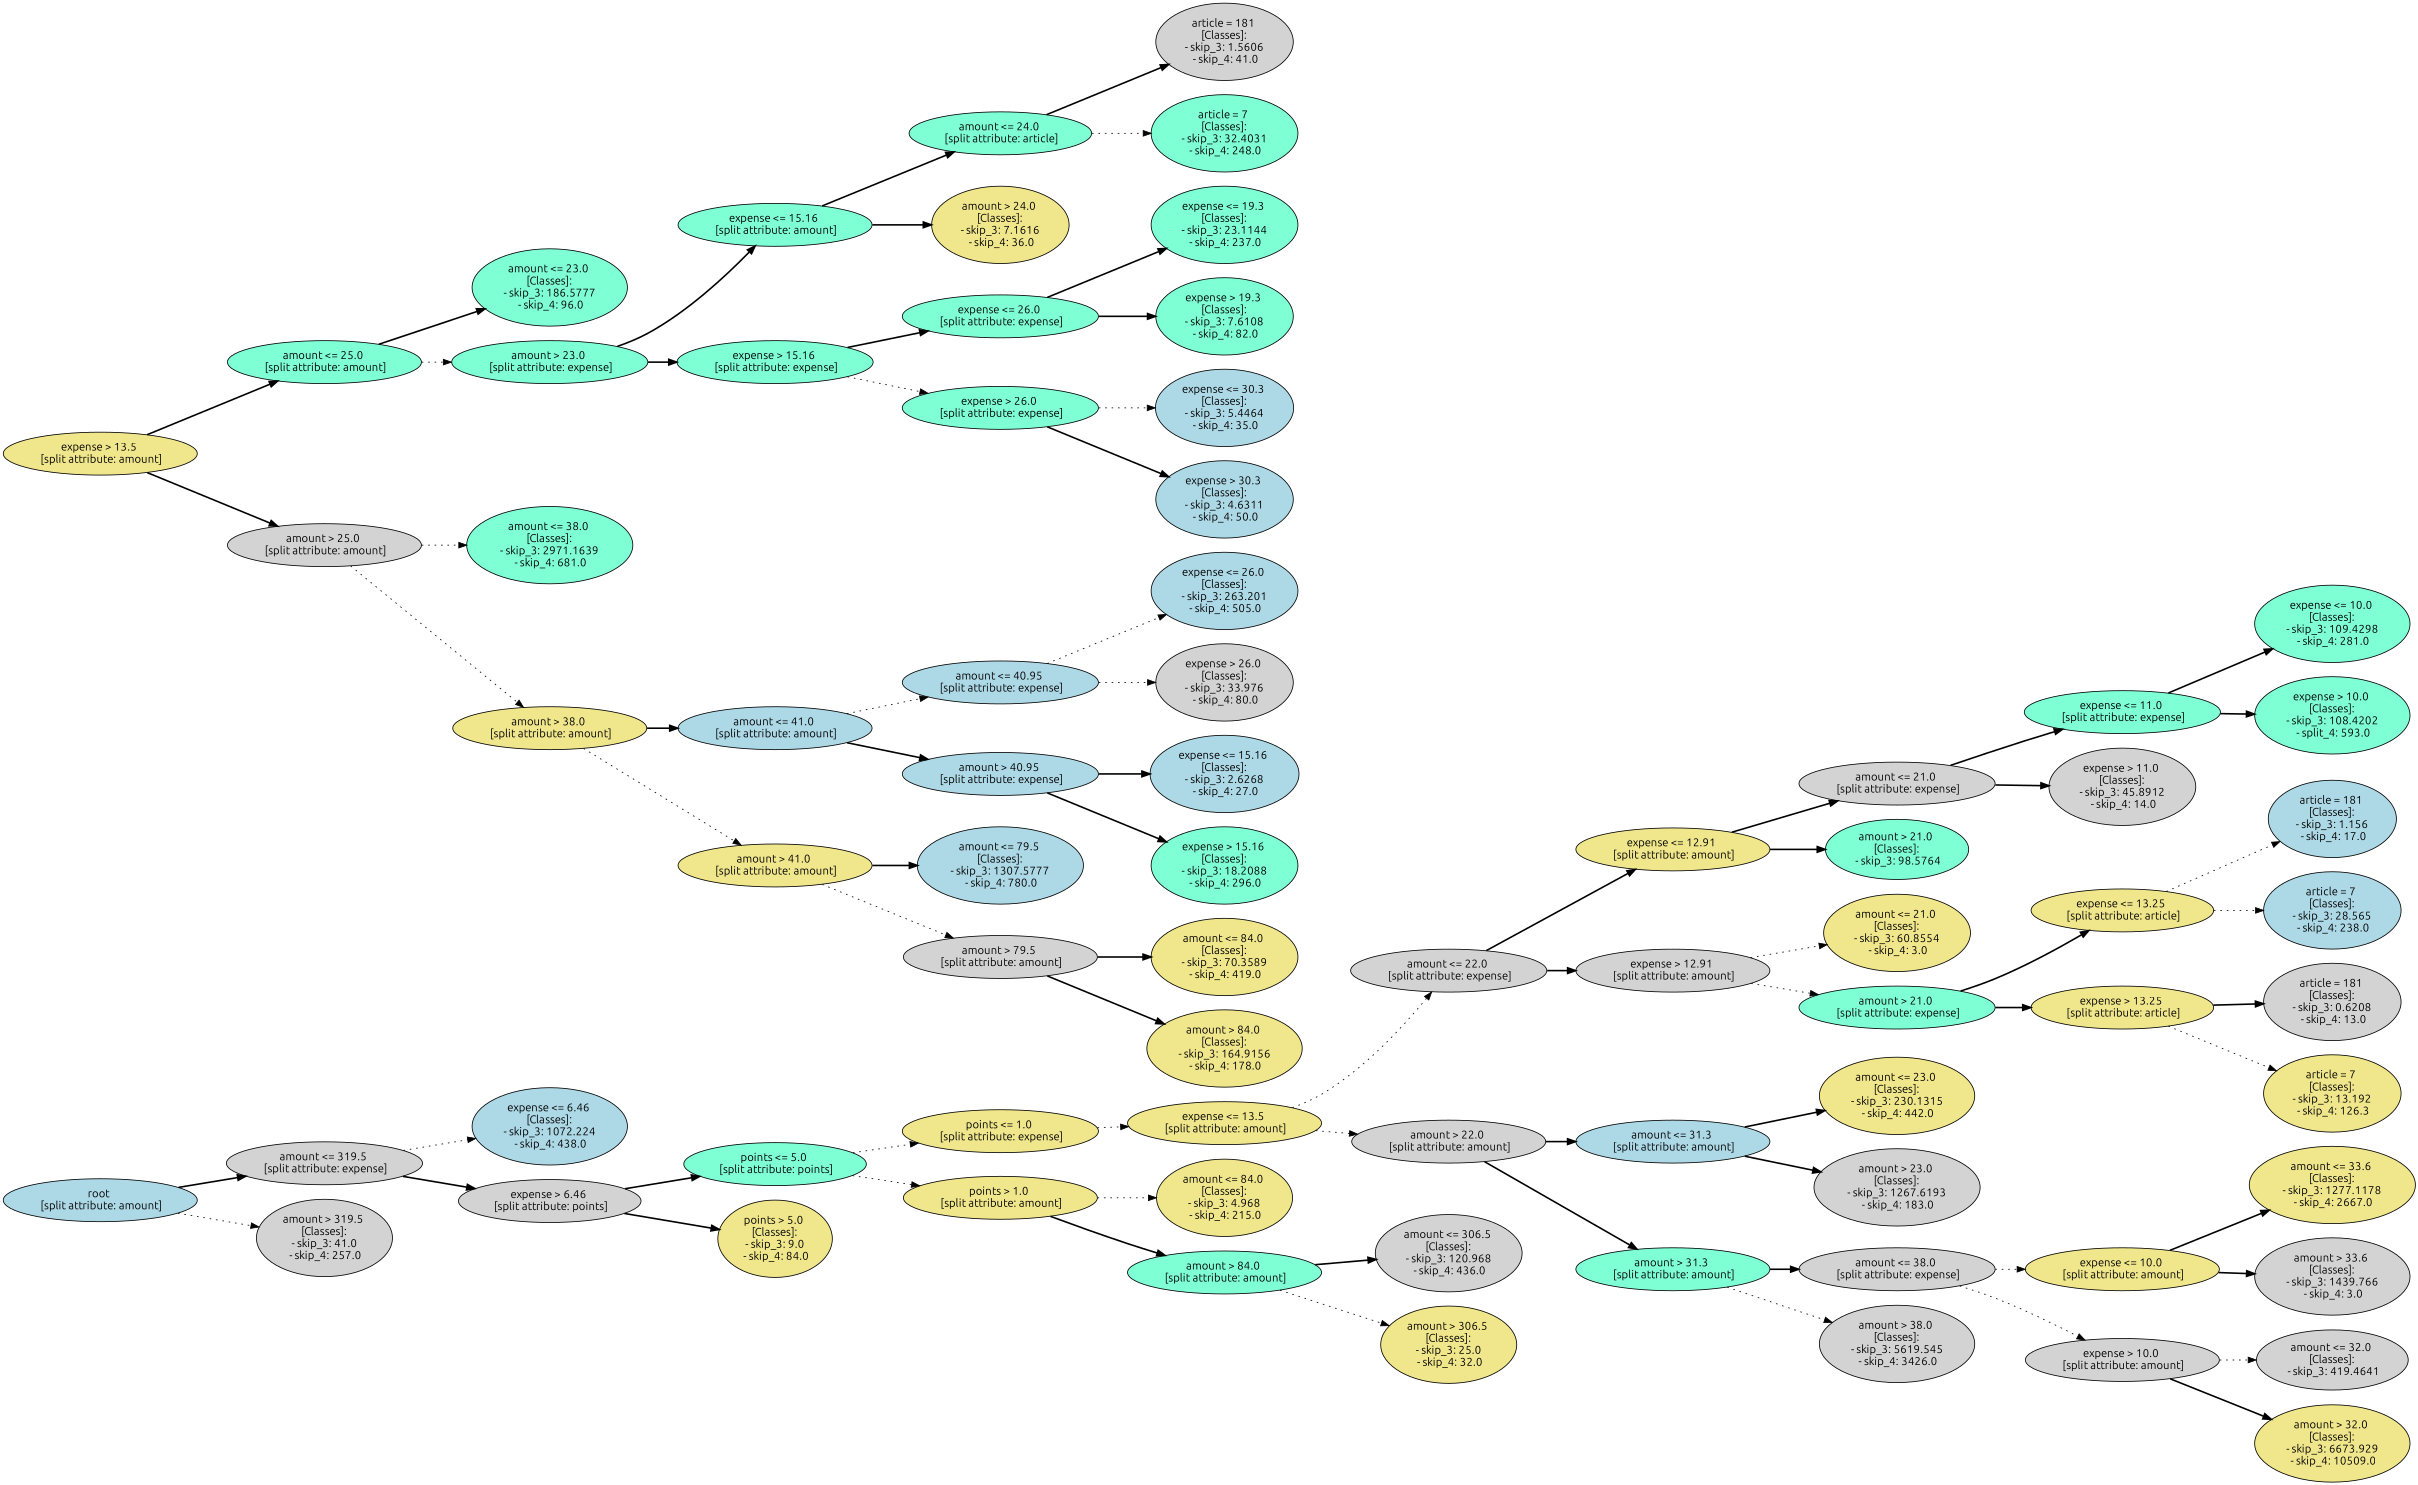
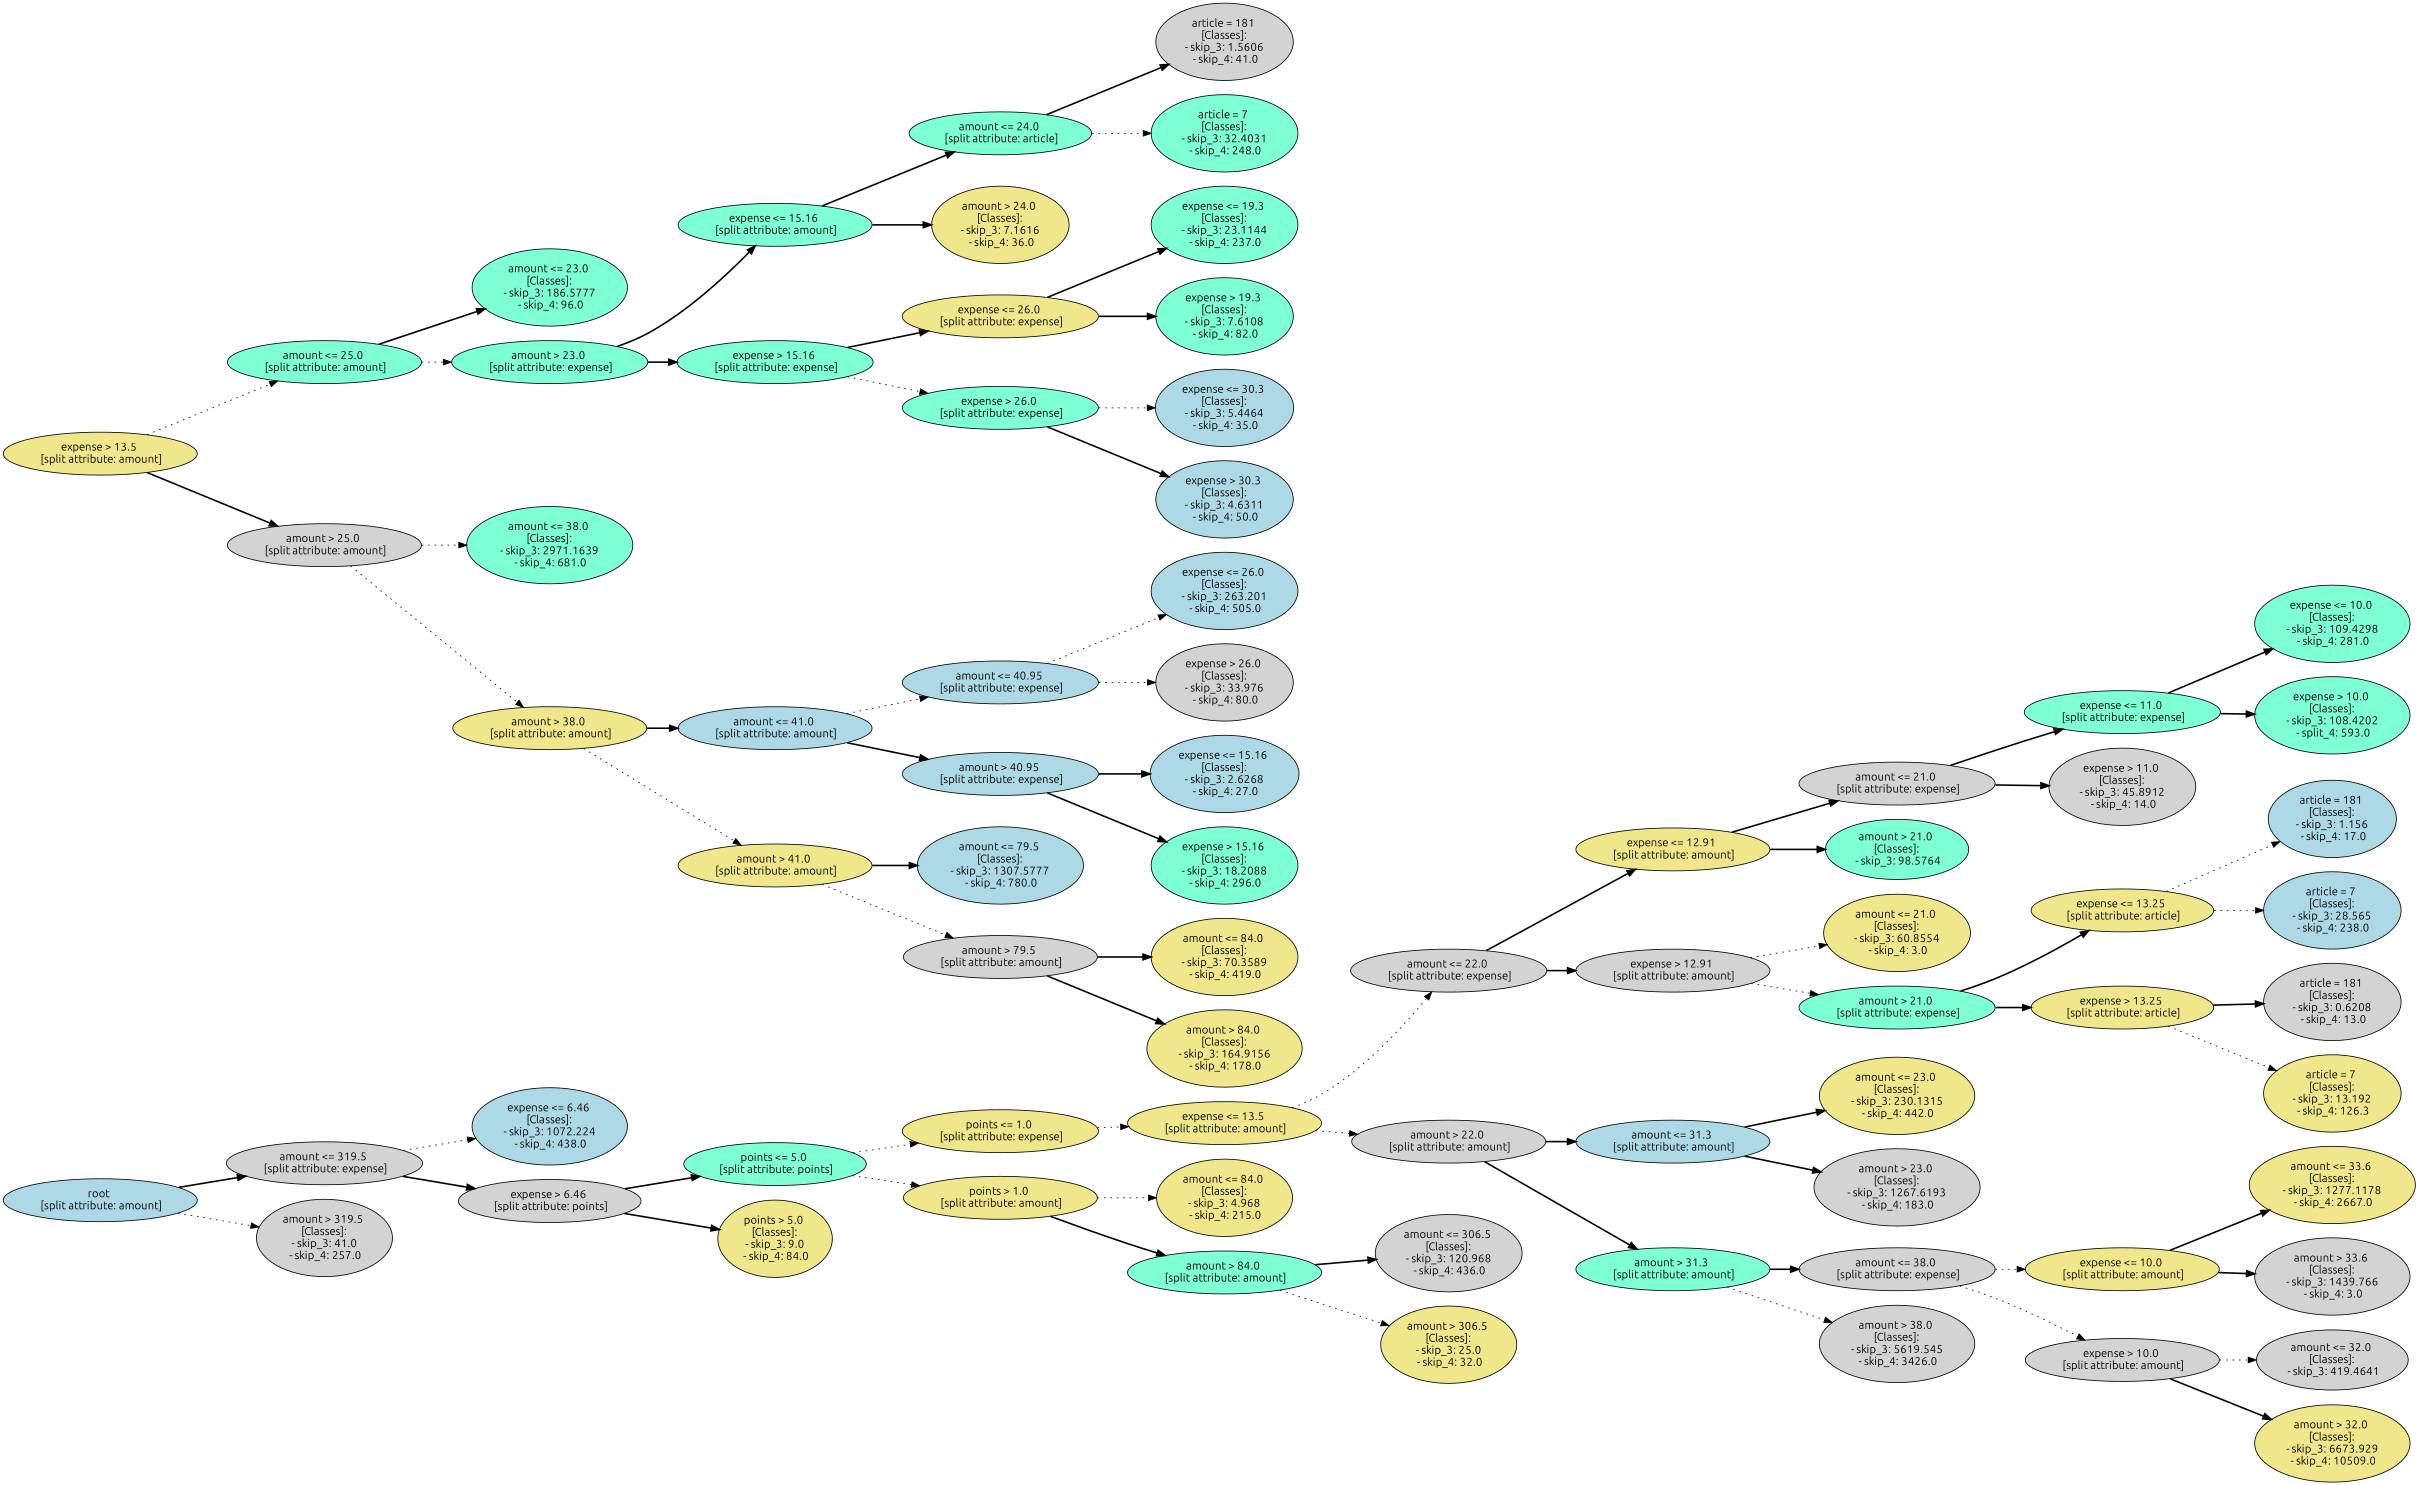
(1000, 316) -> (1000, 316)
(209, 409) -> (209, 409)
